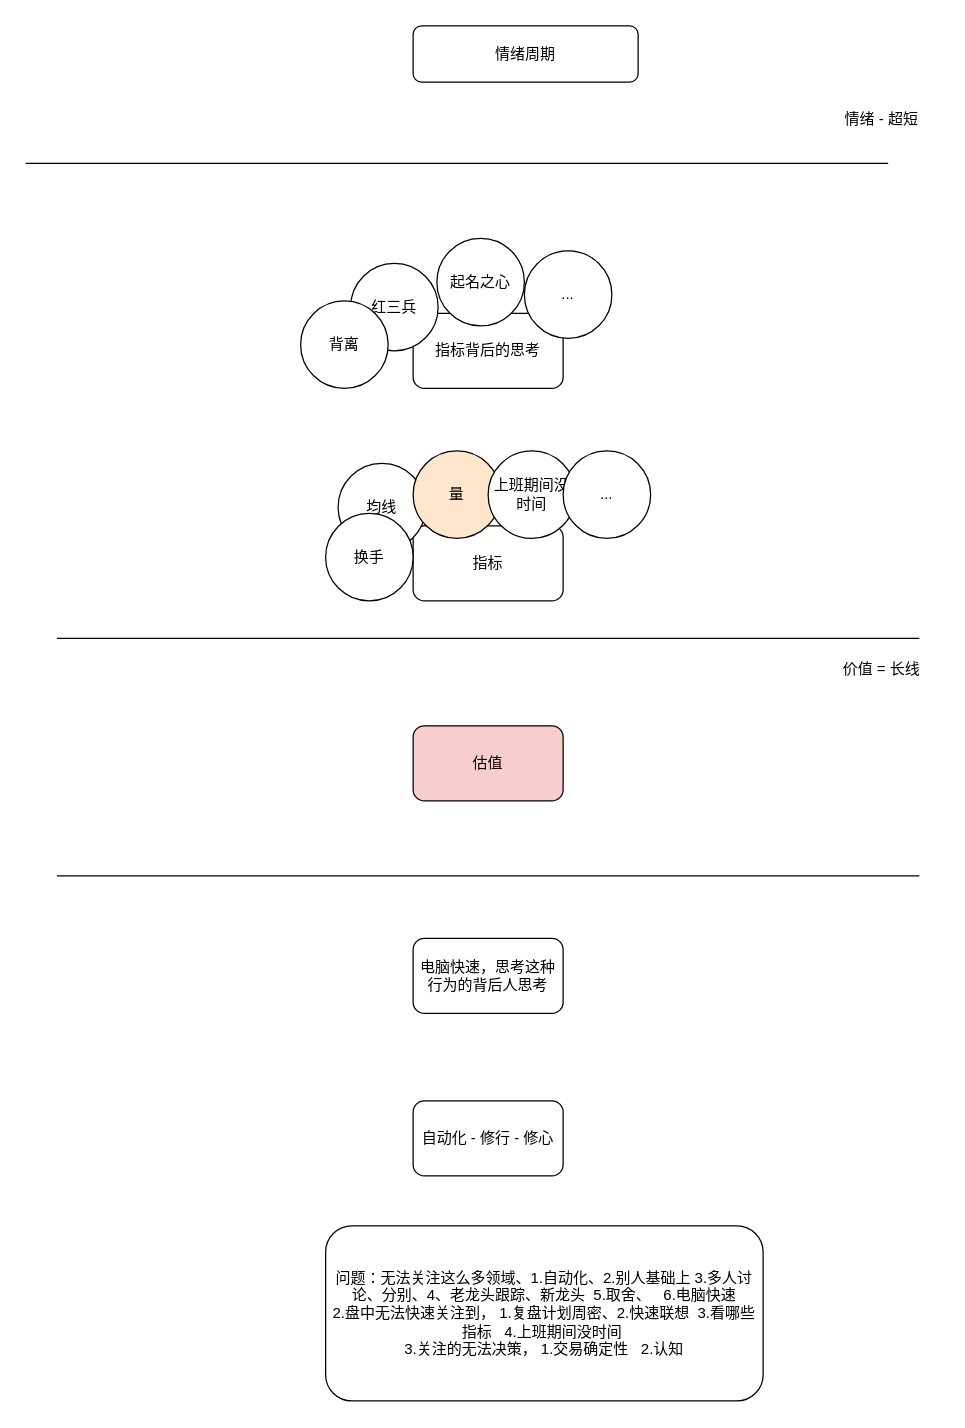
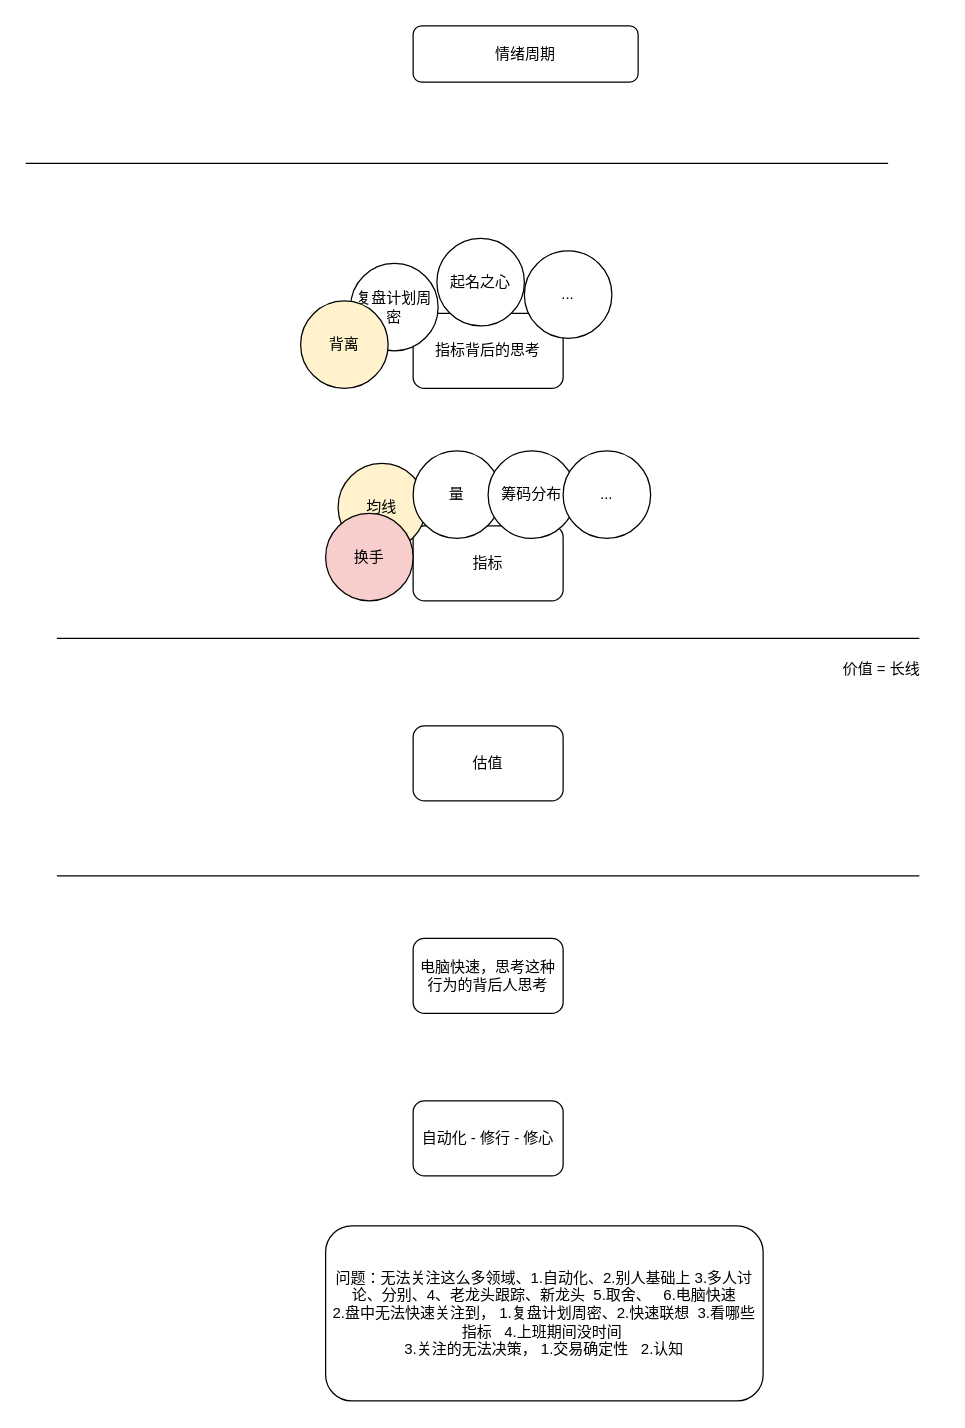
(882, 119) -> none
(394, 307) -> (394, 307)
(344, 344) -> (344, 344)
(457, 494) -> (457, 494)
(532, 494) -> (532, 494)
(382, 507) -> (382, 507)
(369, 557) -> (369, 557)
(488, 763) -> (488, 763)
